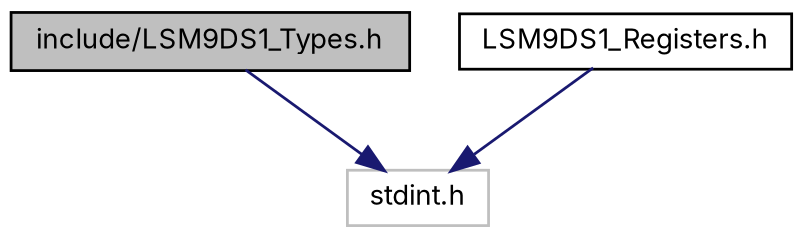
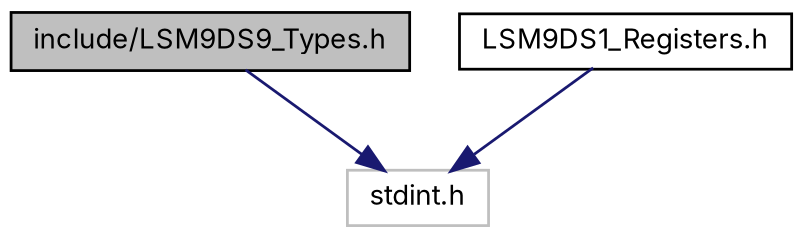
(210, 42) -> (210, 42)
